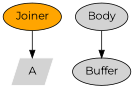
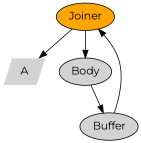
none -> (85, 40)
none -> (121, 72)
